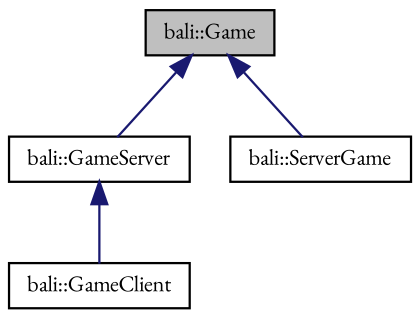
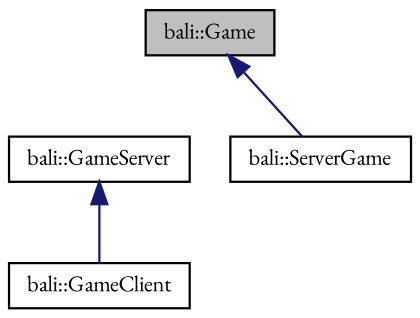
(147, 105) -> none
